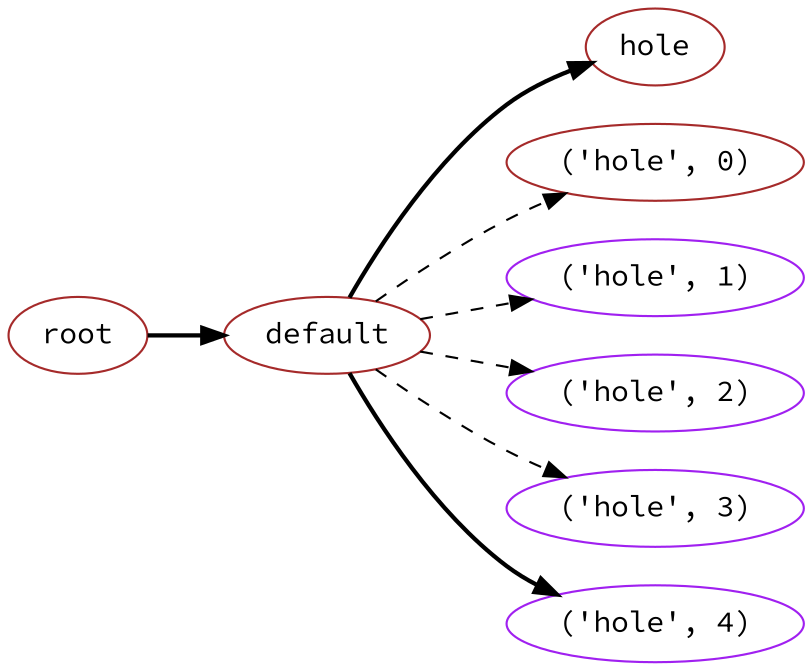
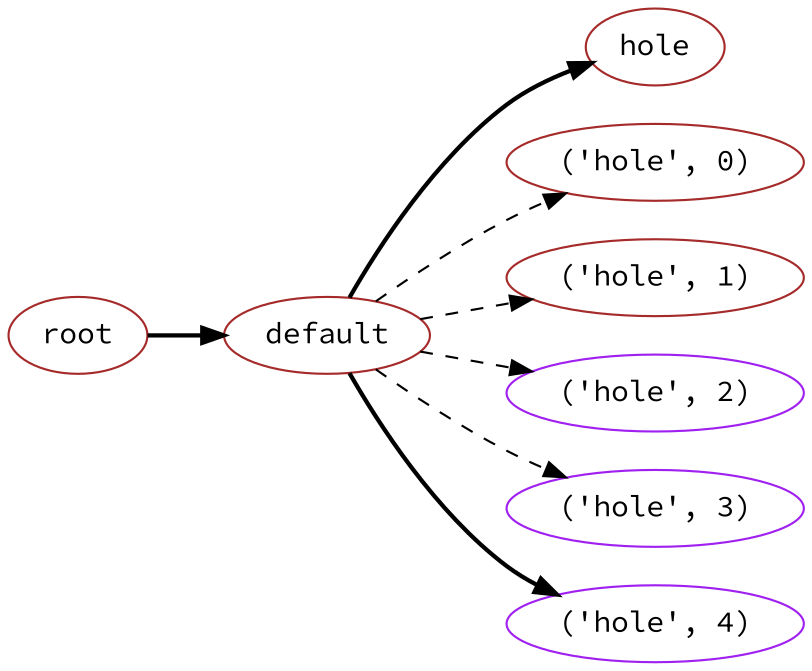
(655, 278) -> (655, 278)
